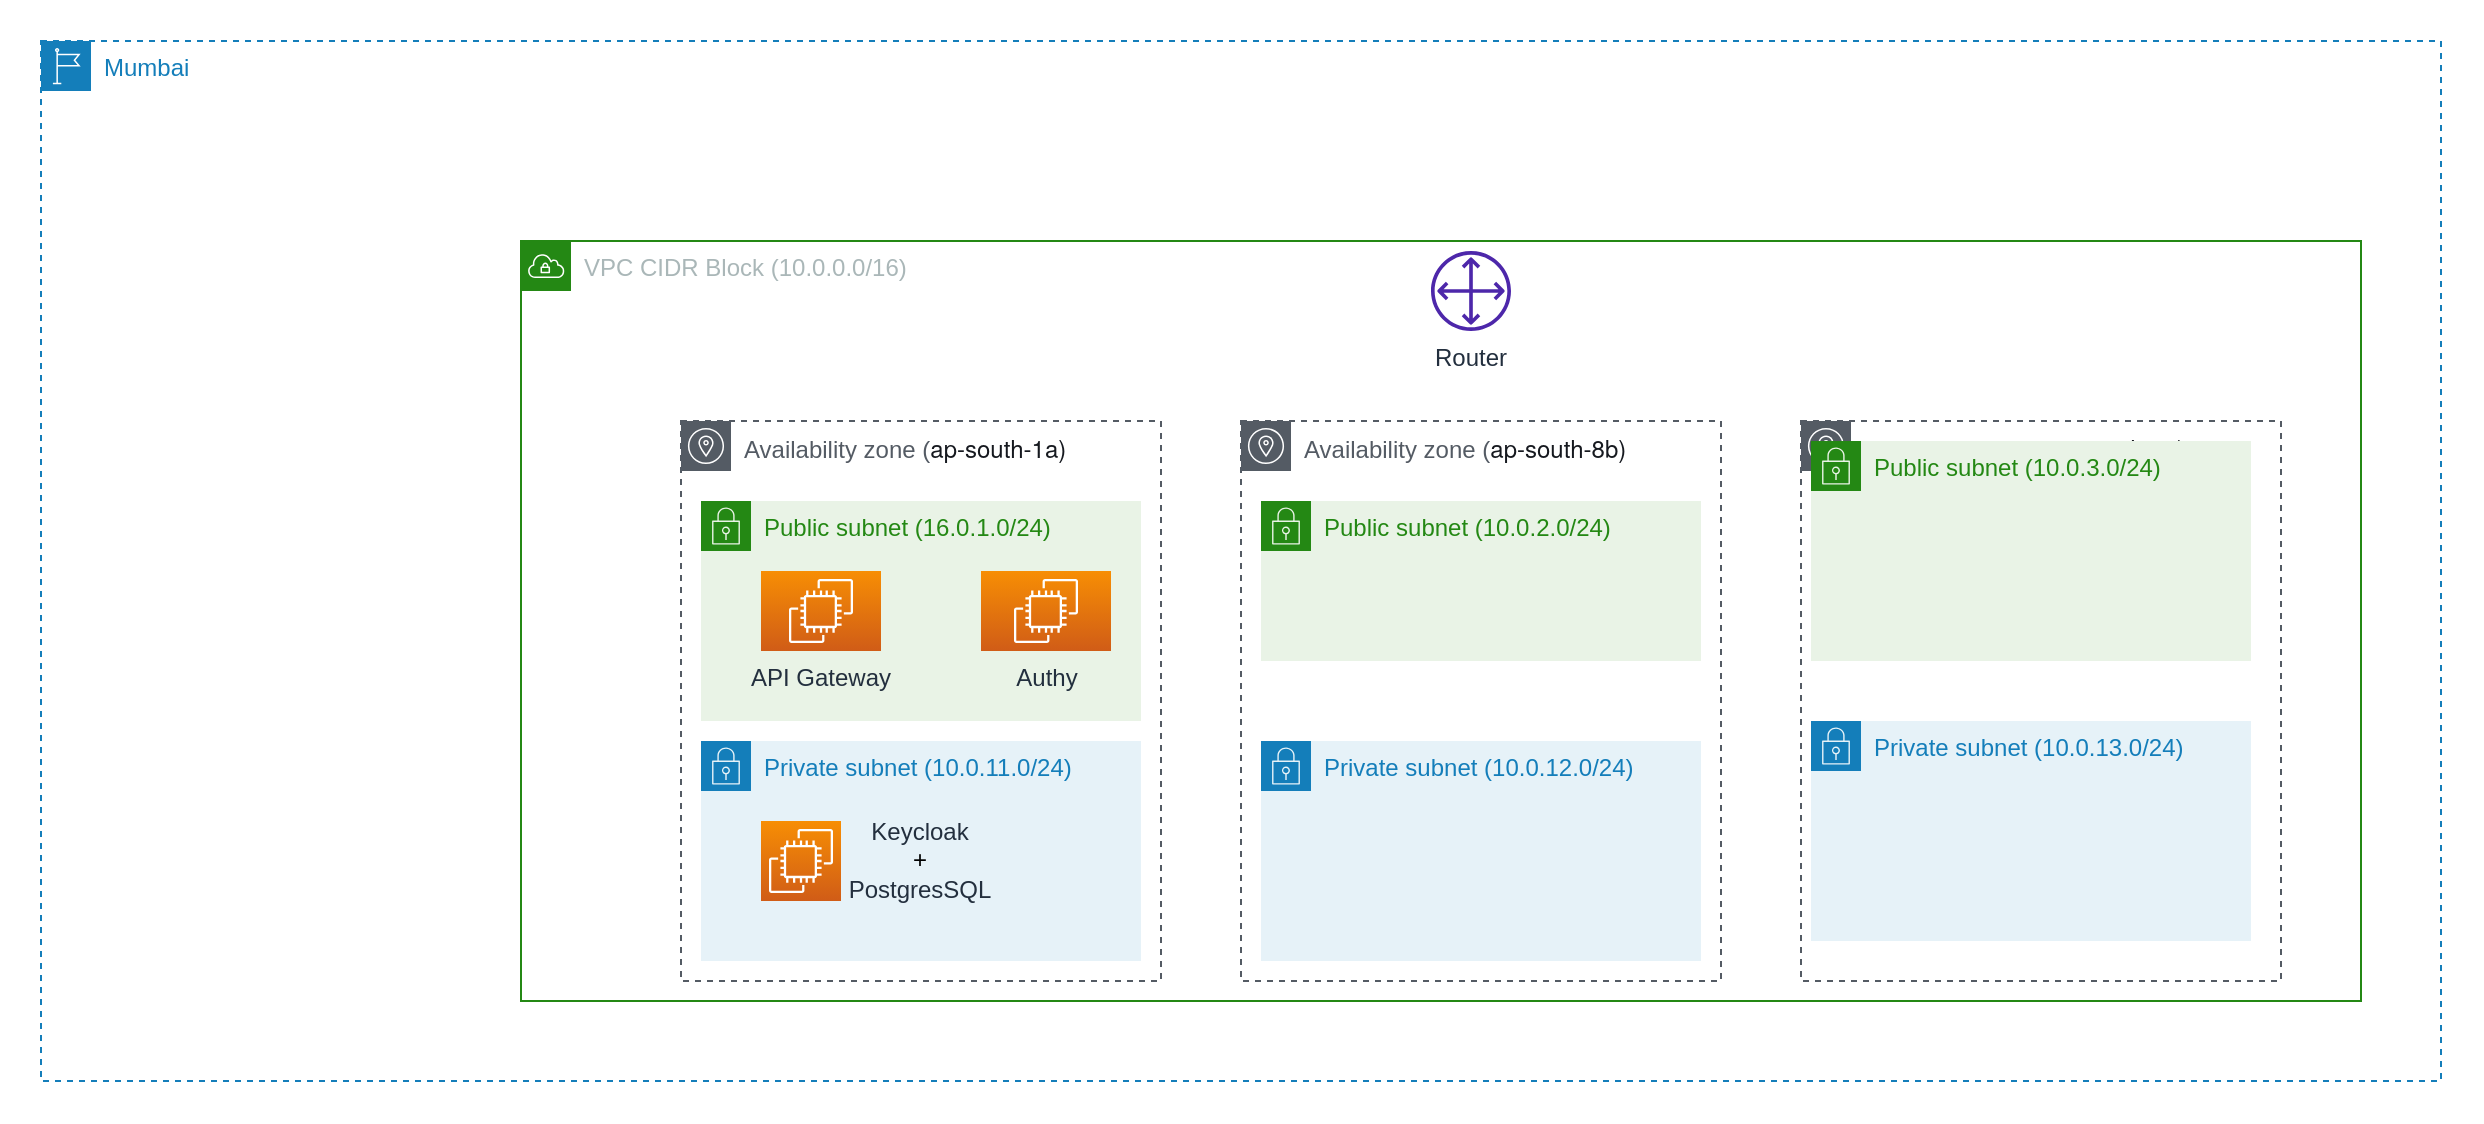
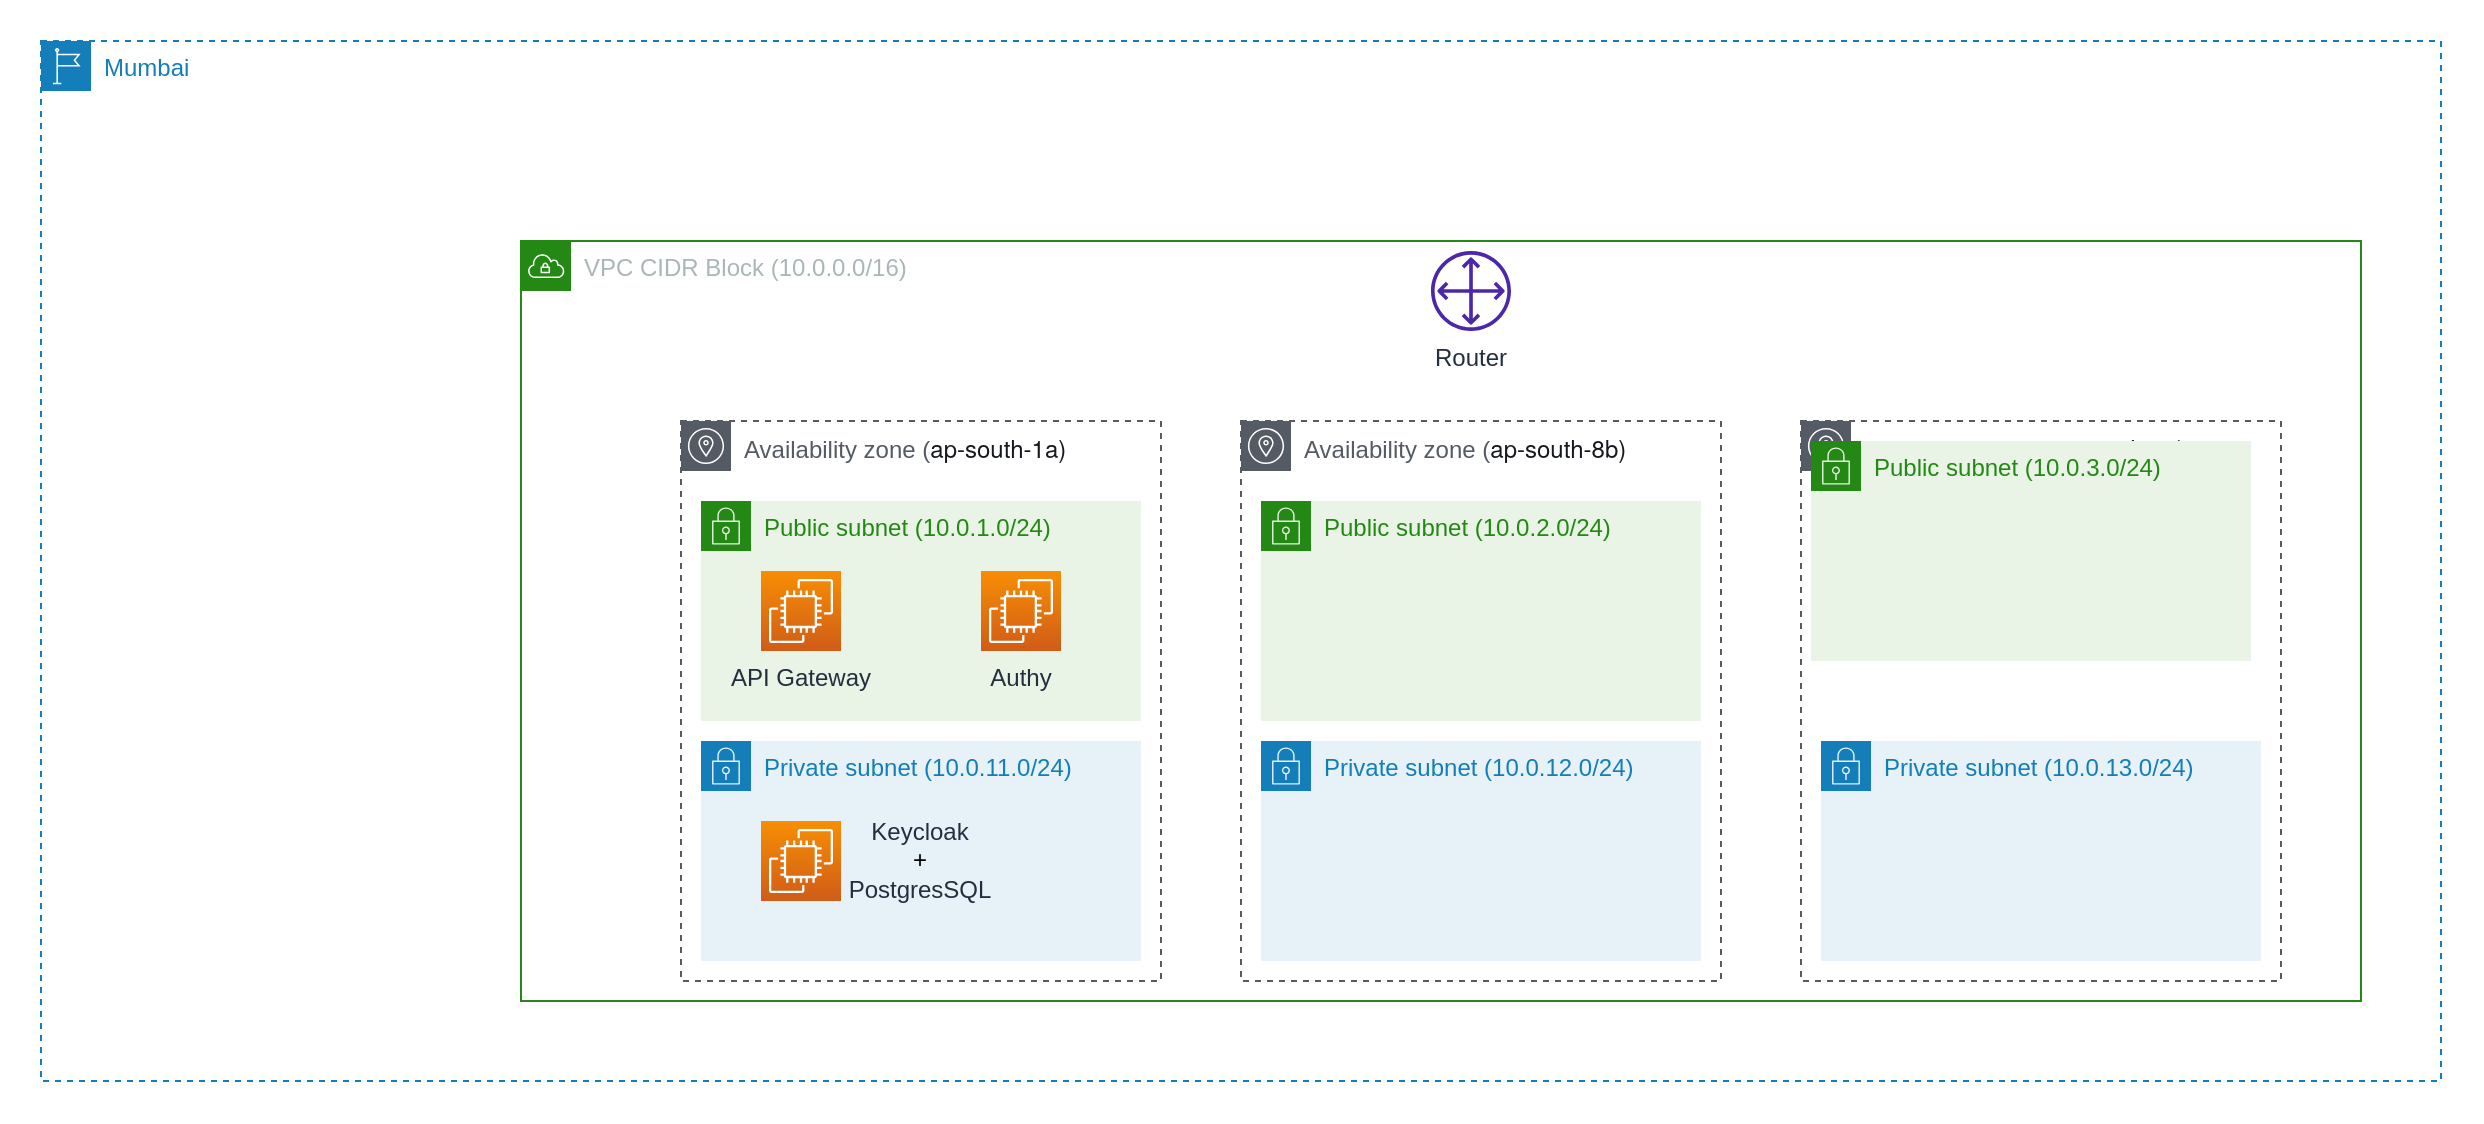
(925, 529) -> (925, 529)
(1481, 581) -> (1481, 611)
(821, 611) -> (801, 611)
(1046, 611) -> (1021, 611)
(2031, 831) -> (2041, 851)
